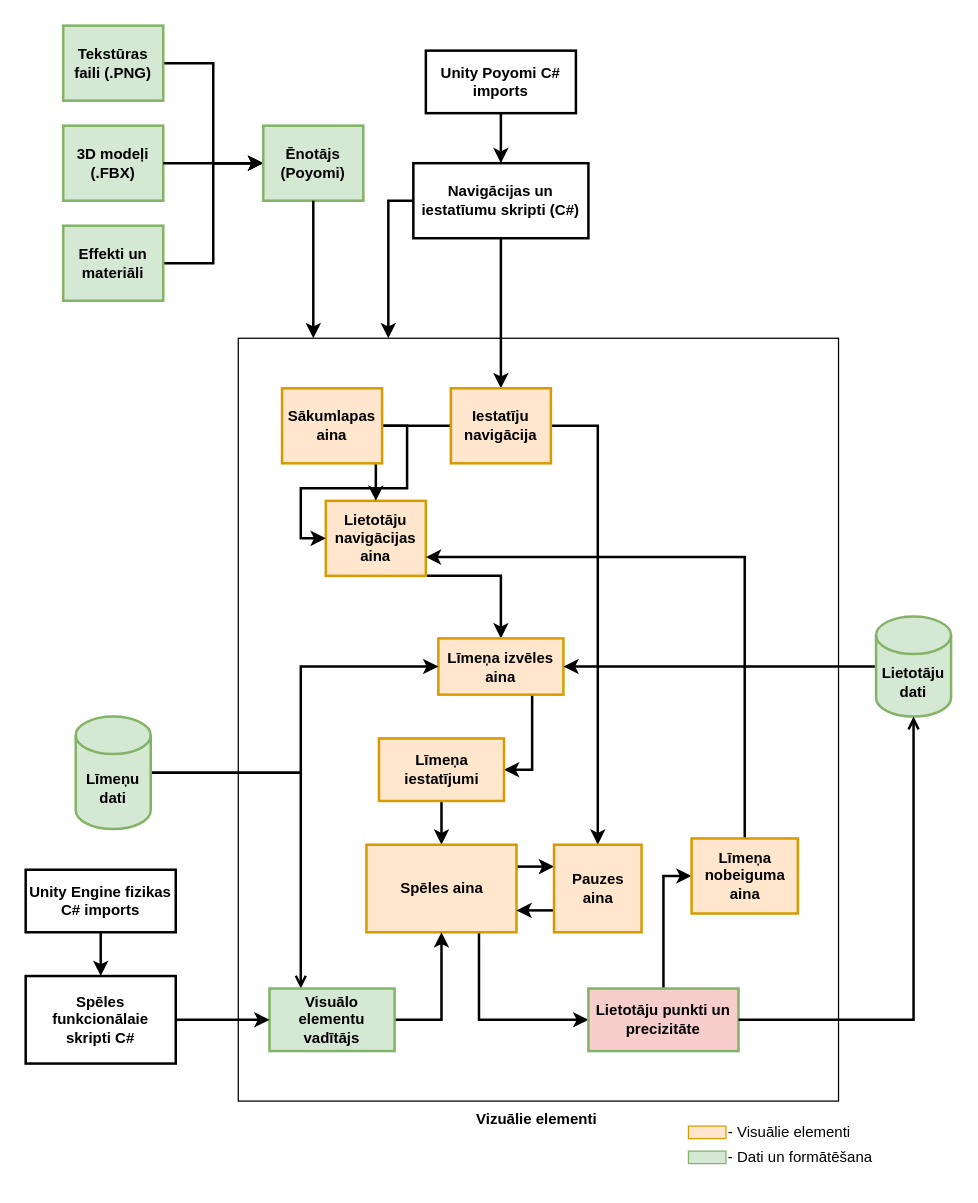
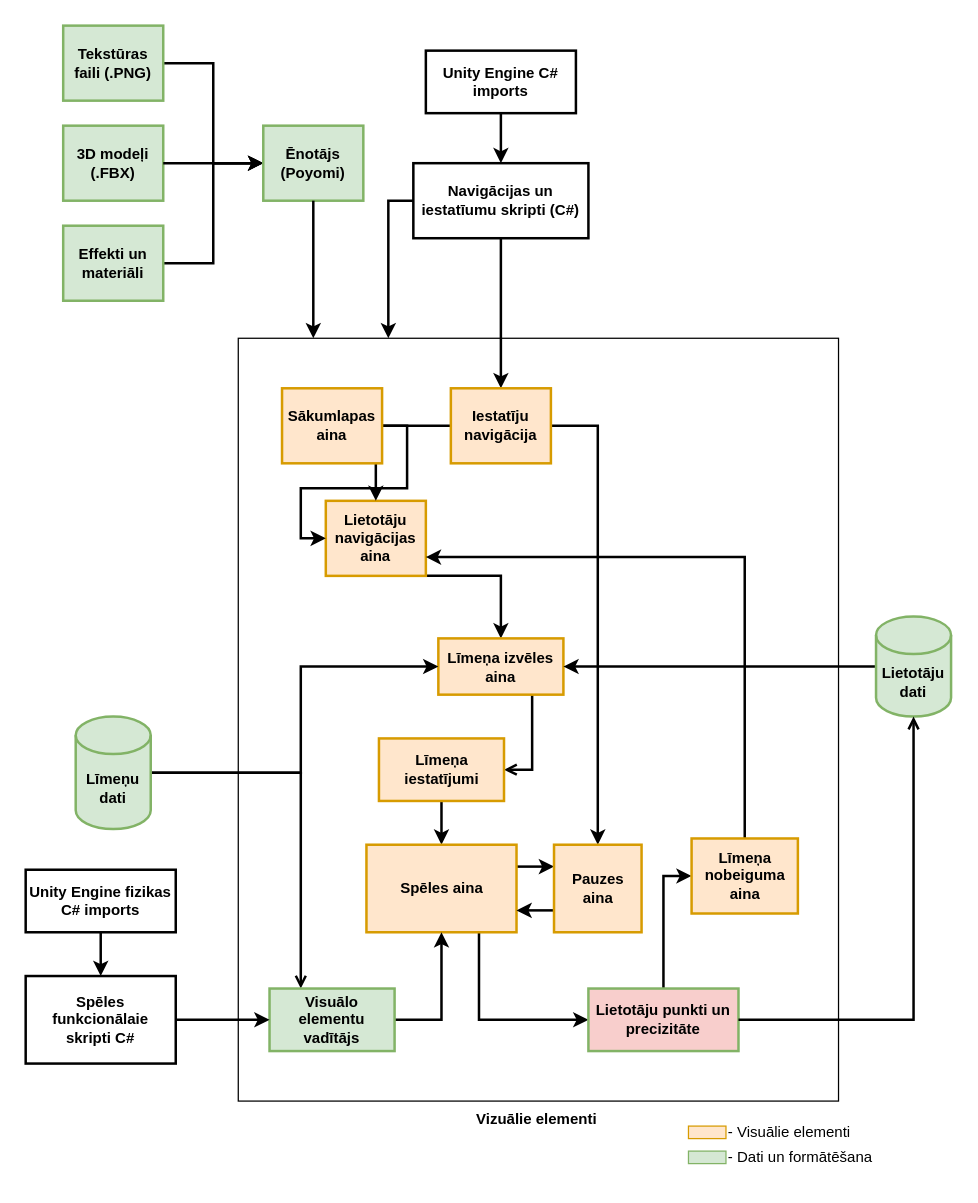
(501, 82) -> (501, 82)
(516, 769) -> (514, 769)
